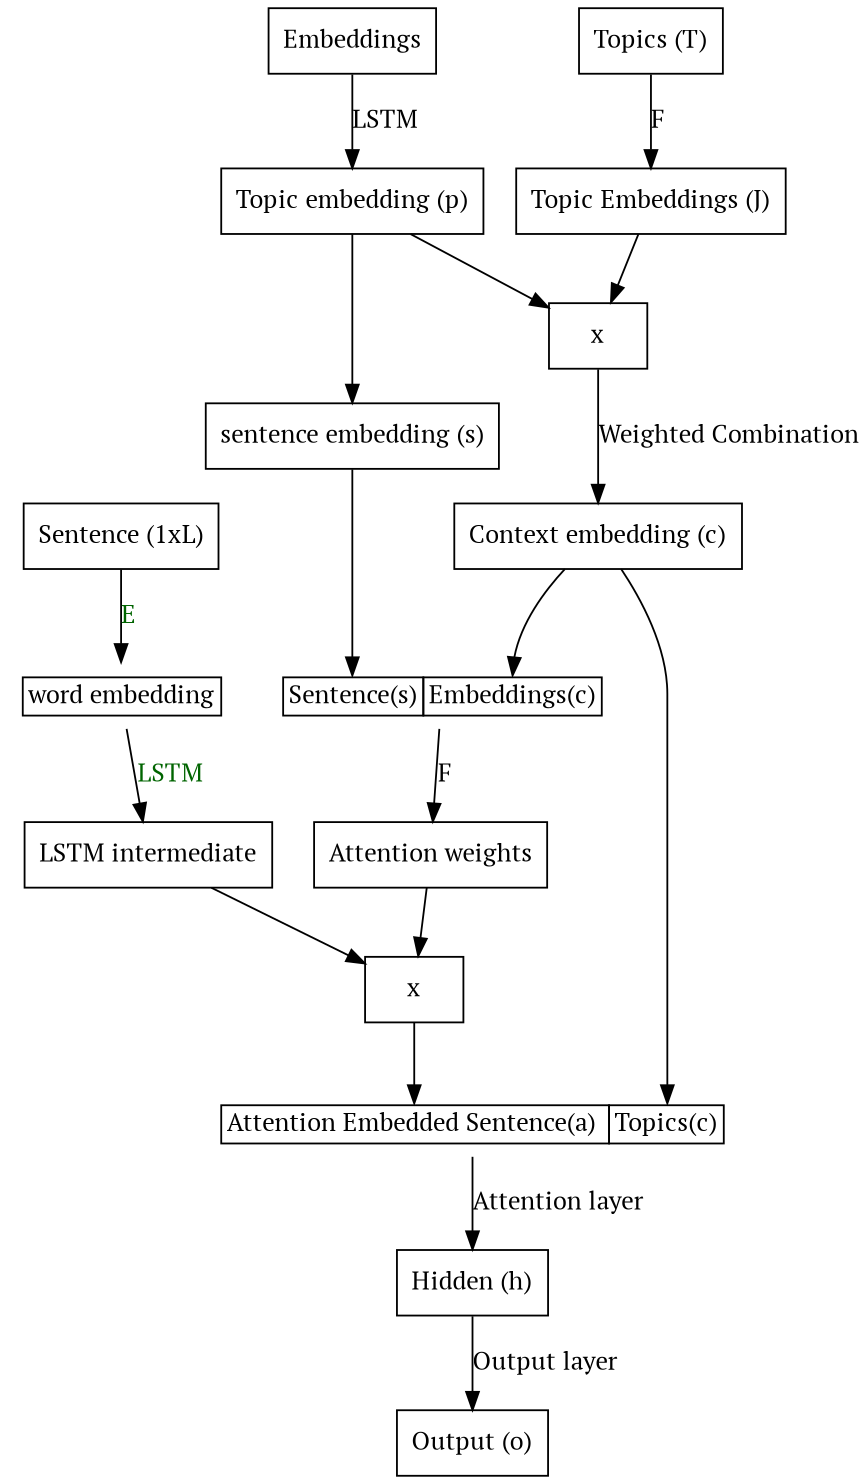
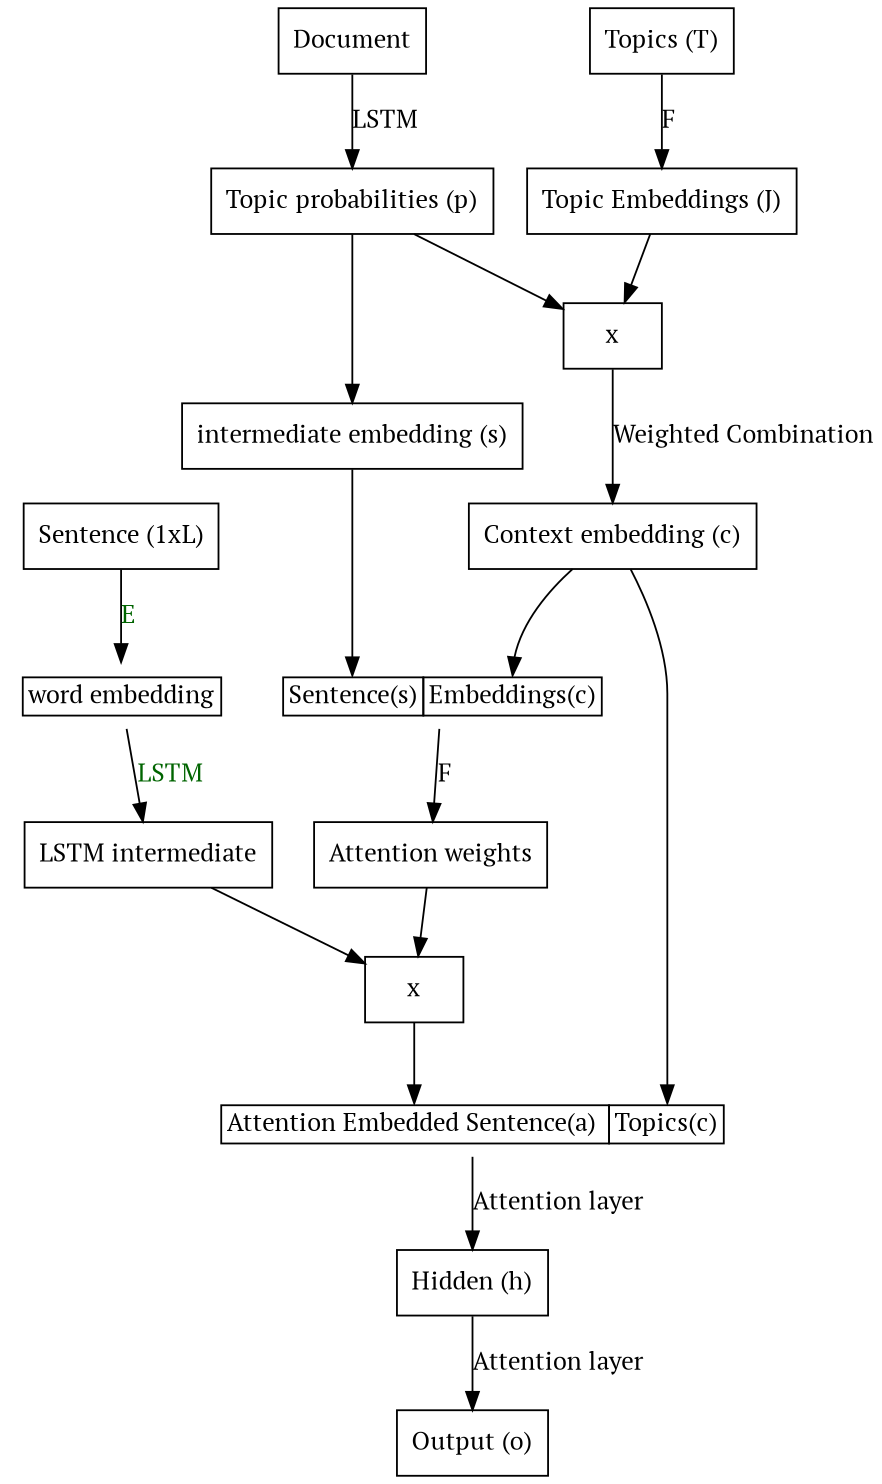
(352, 41) -> (352, 41)
(352, 201) -> (352, 201)
(352, 436) -> (352, 436)
(545, 1363) -> (558, 1363)
